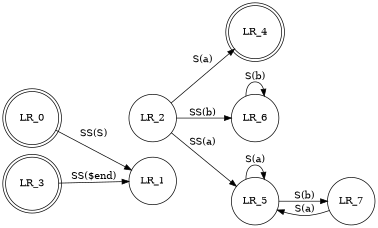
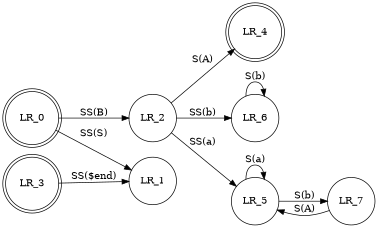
(203, 60) -> (203, 60)
none -> (90, 118)
(305, 209) -> (305, 209)
